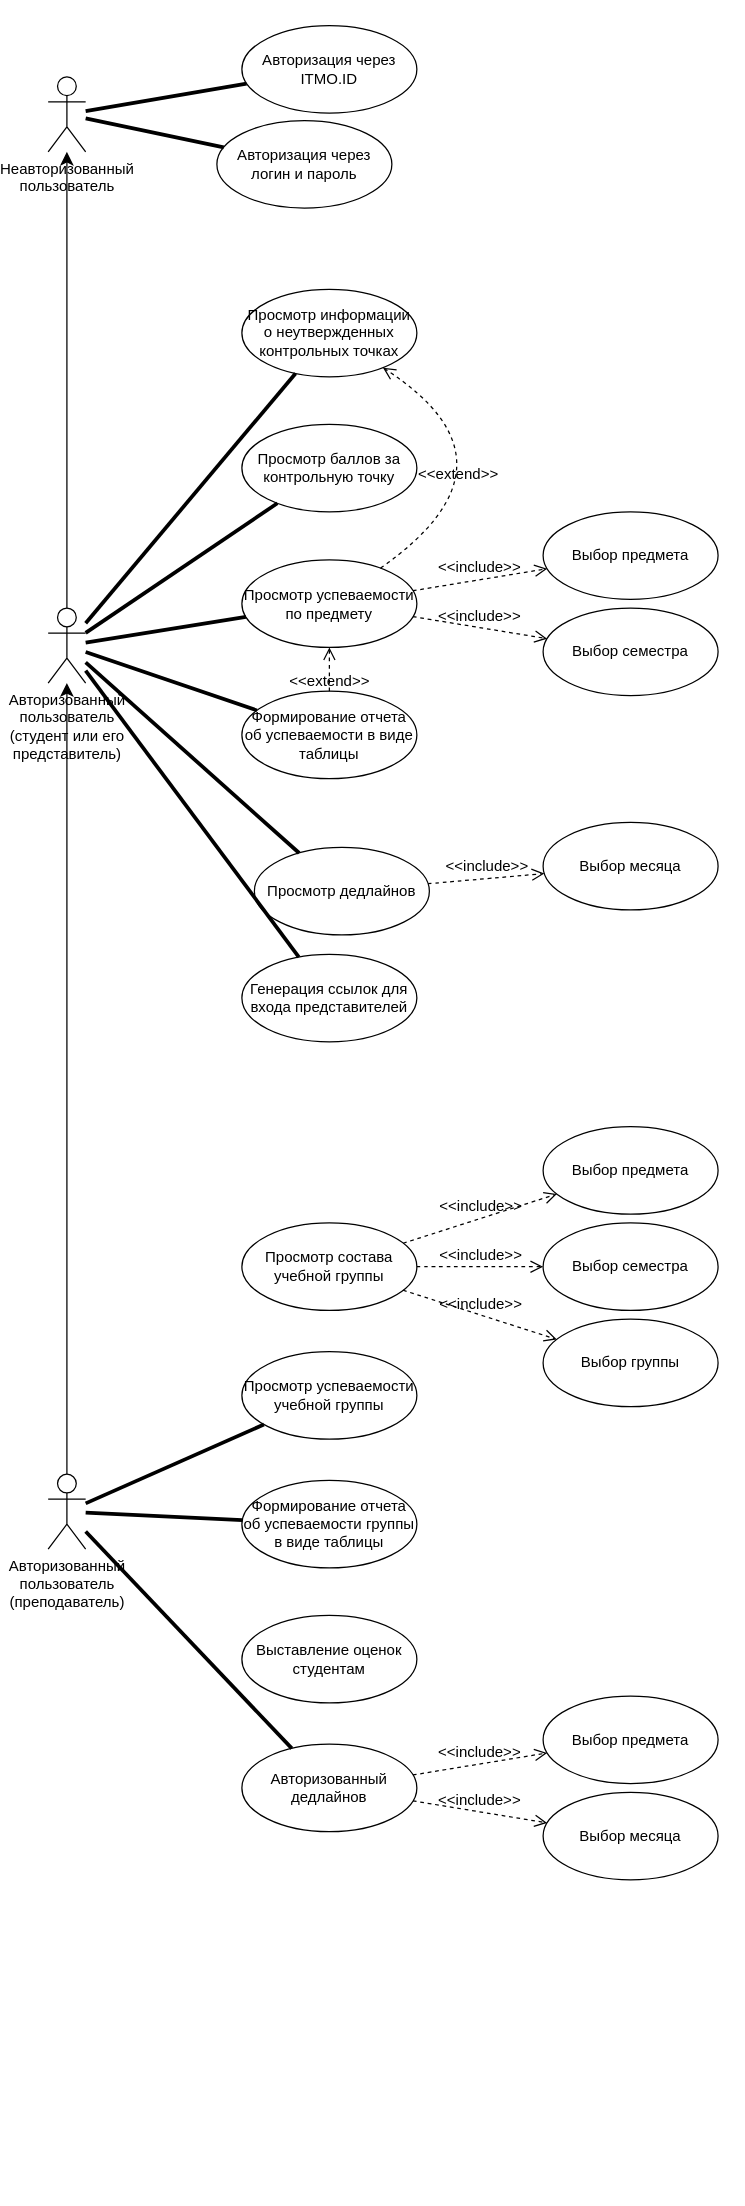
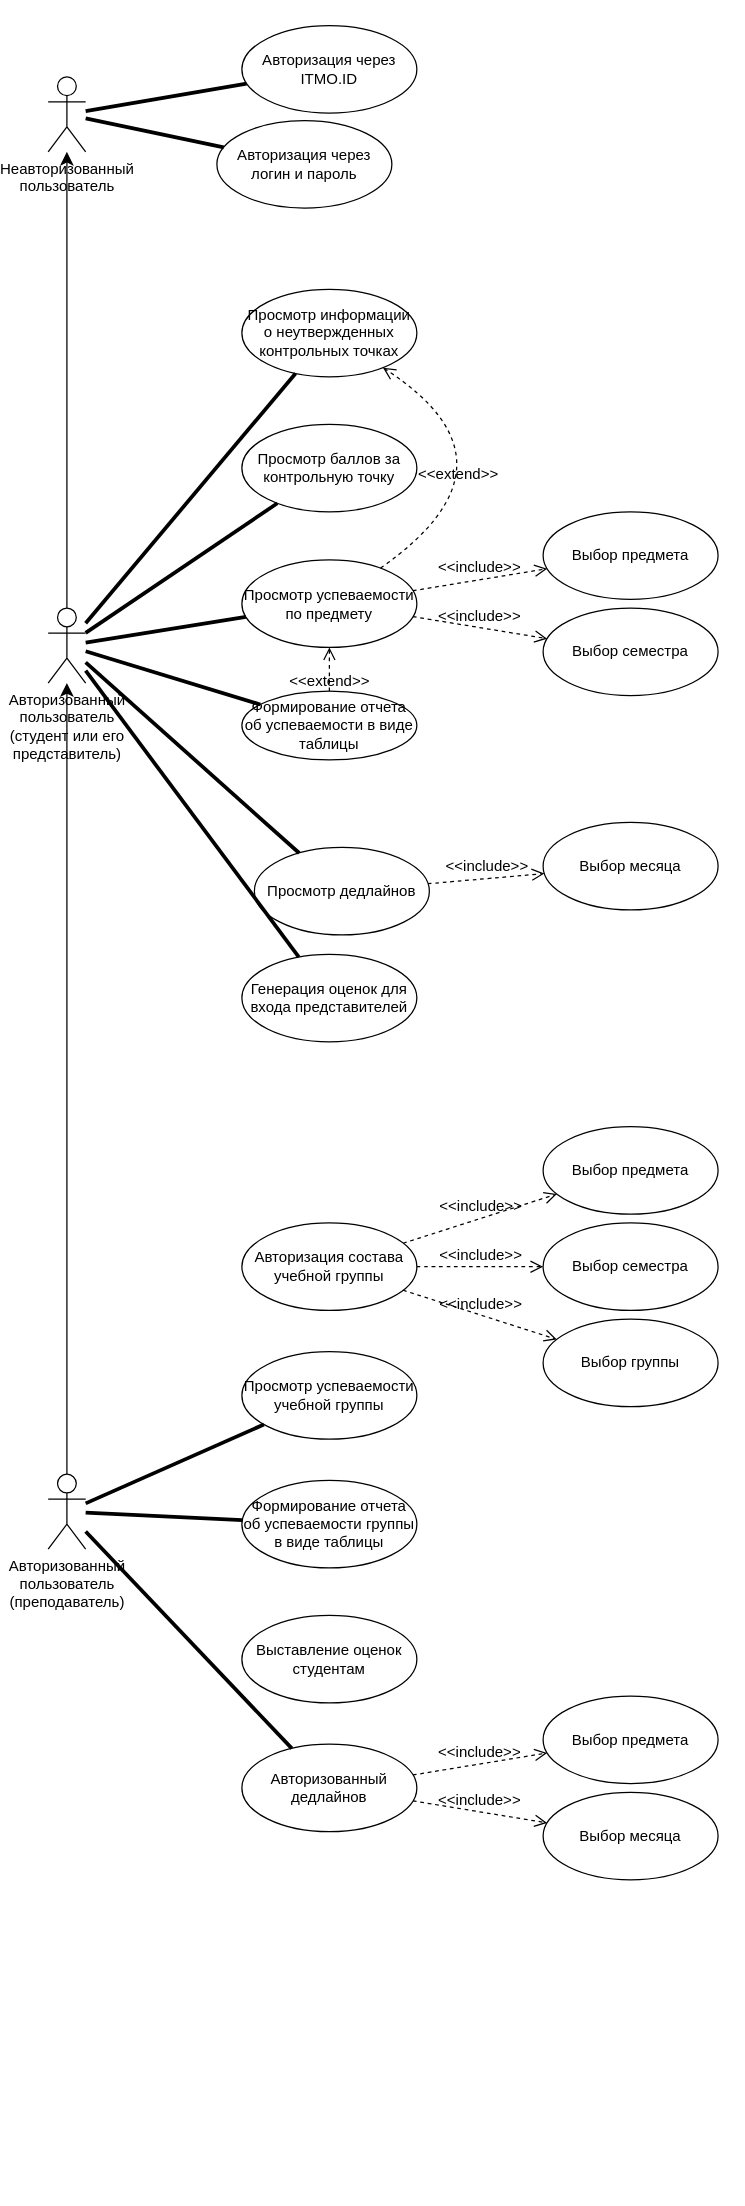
(329, 735) -> (329, 726)
(329, 998) -> (329, 998)
(329, 1267) -> (329, 1267)
